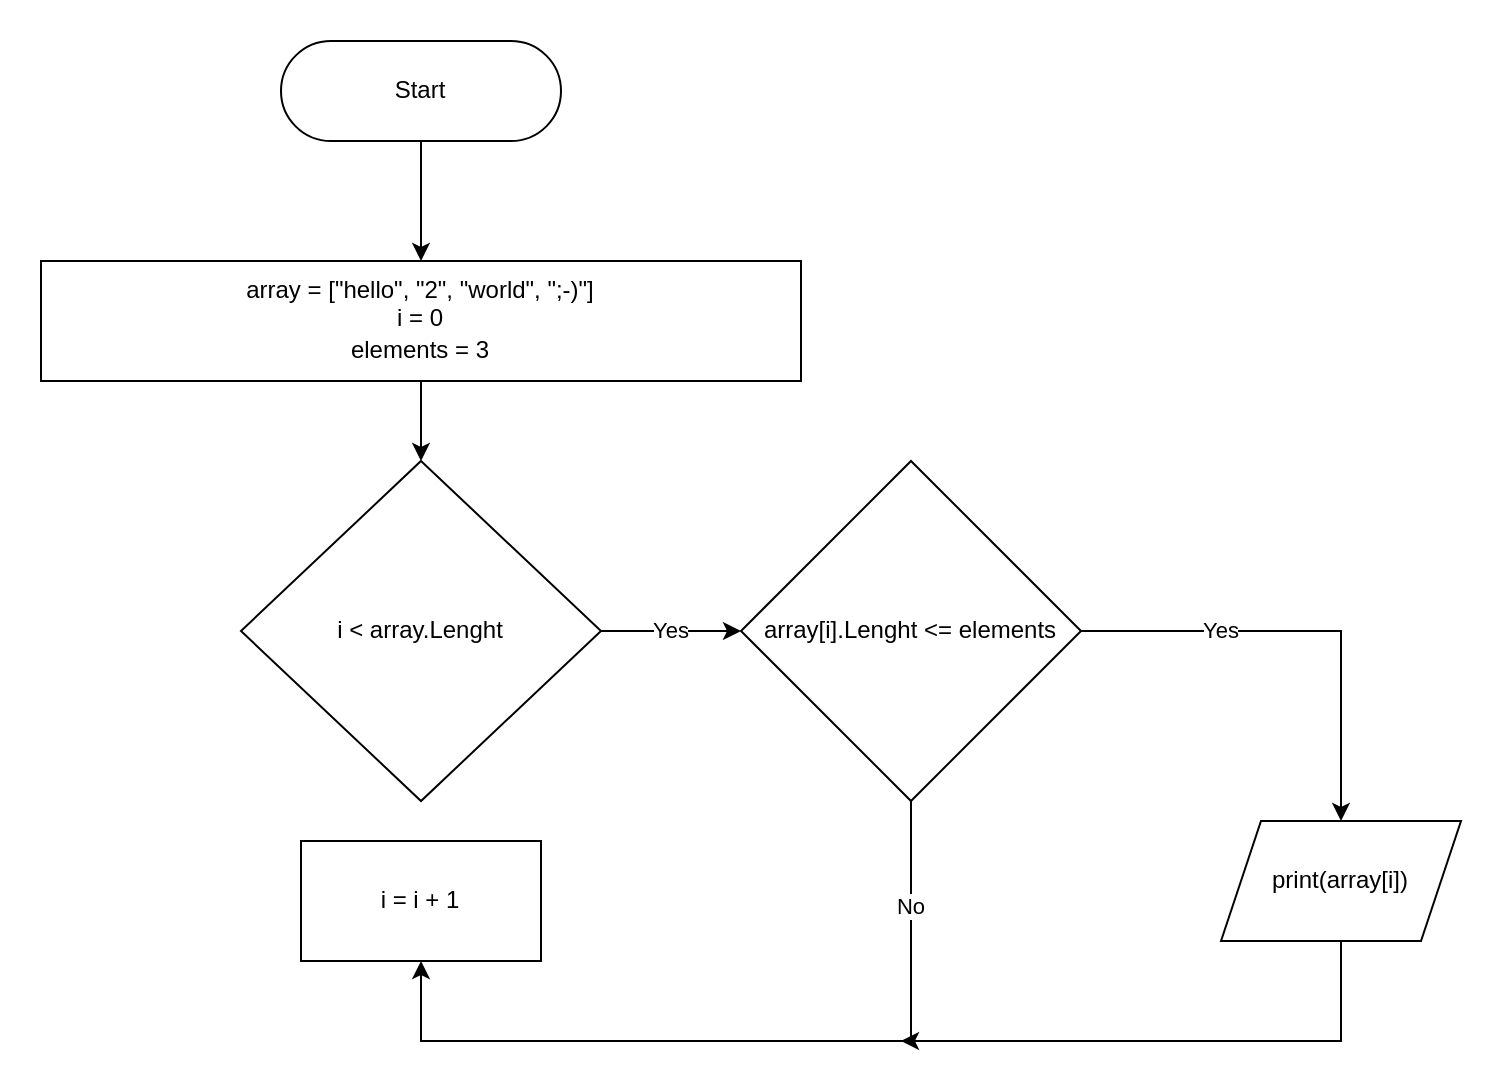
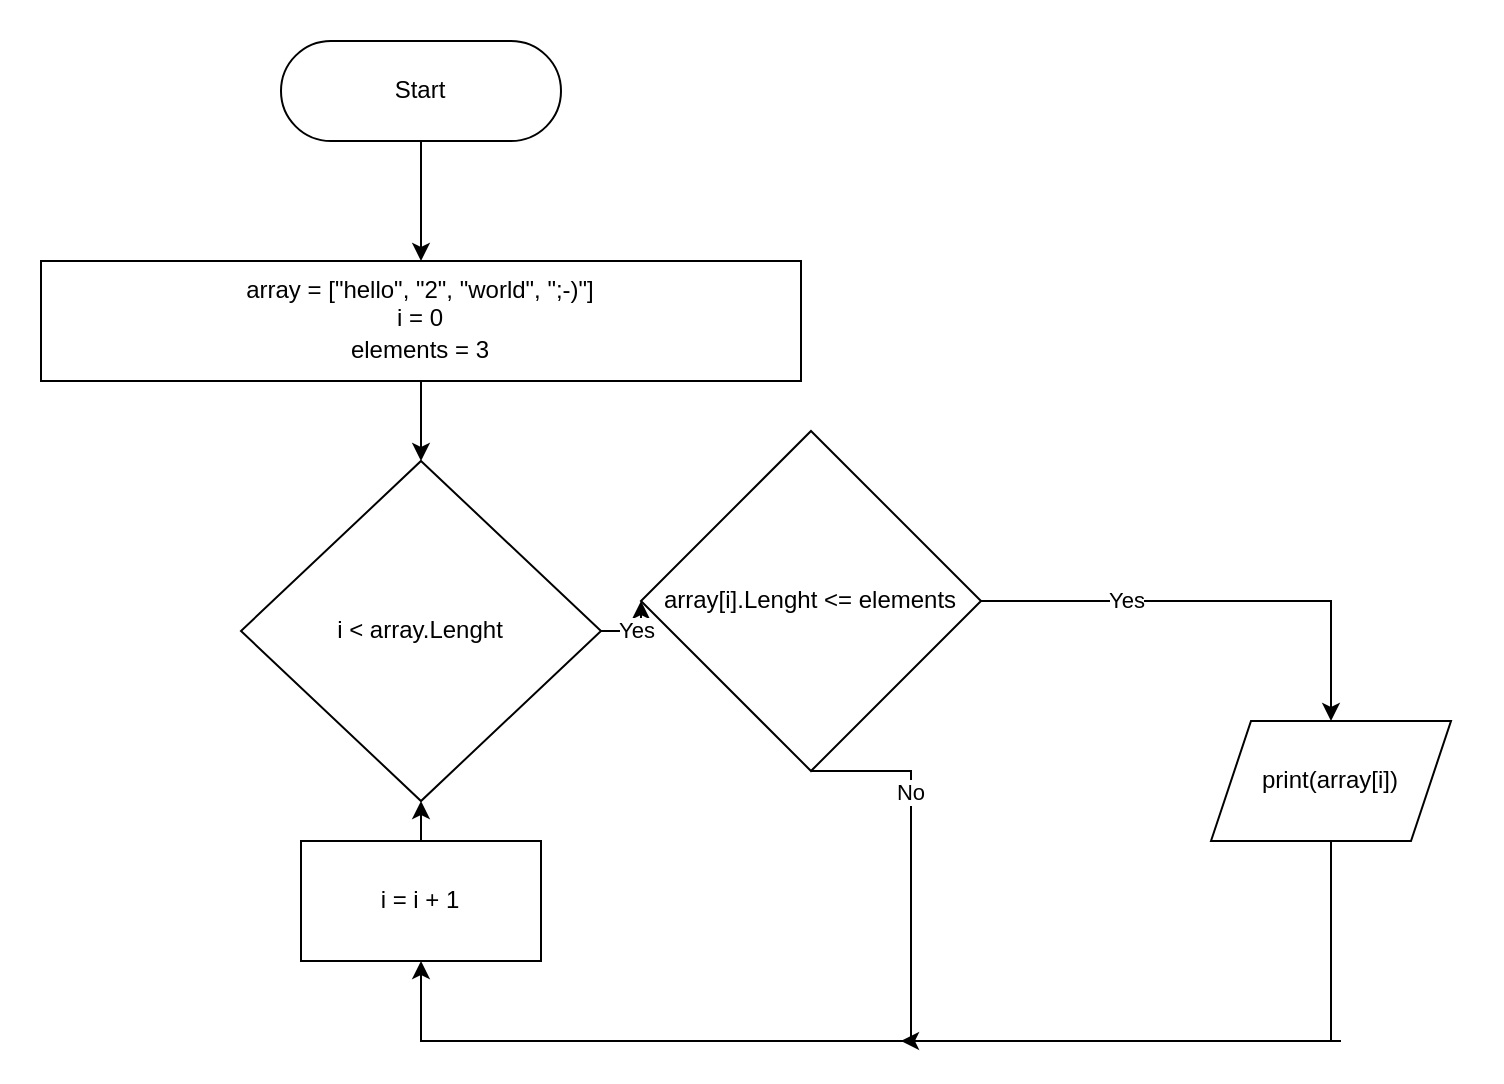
(911, 631) -> (811, 601)
none -> (421, 828)
(1341, 881) -> (1331, 781)
